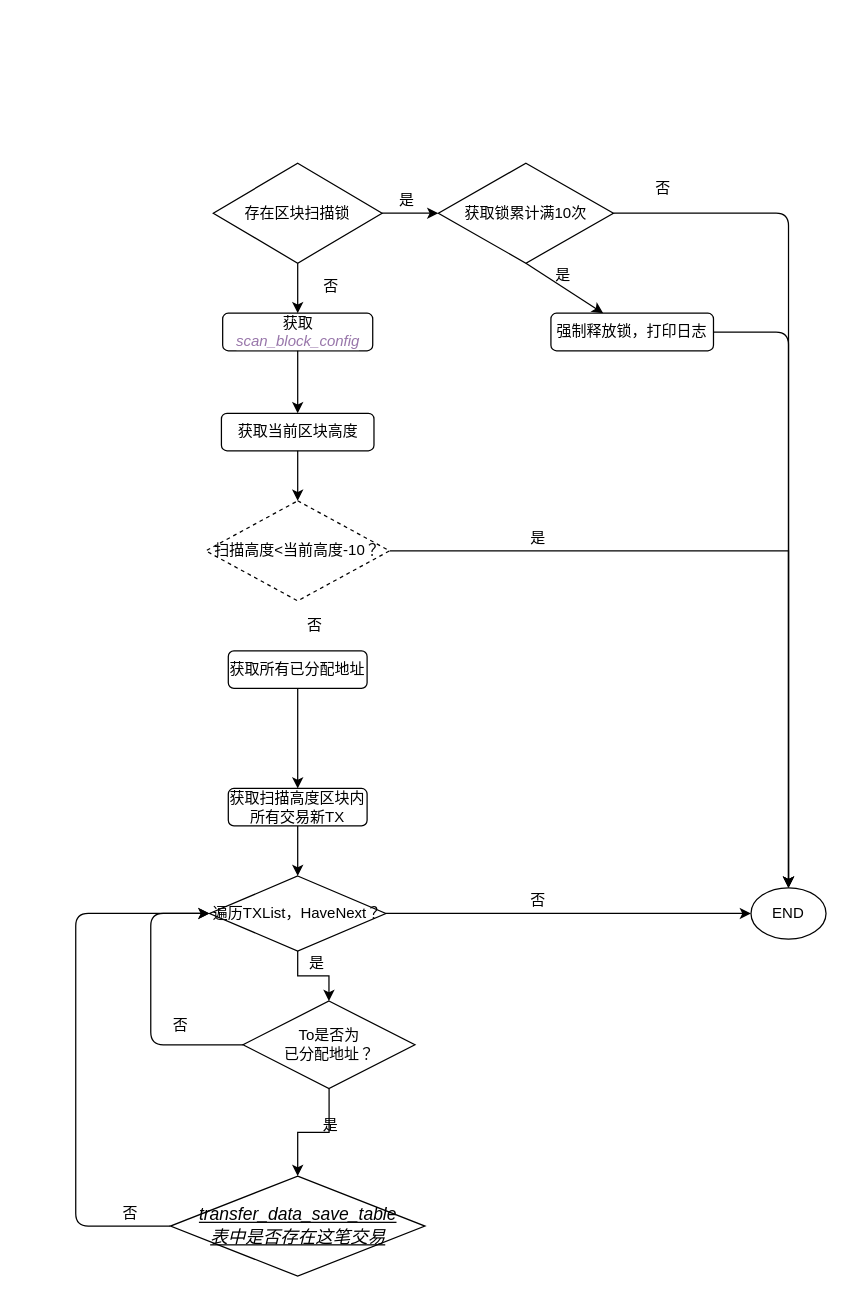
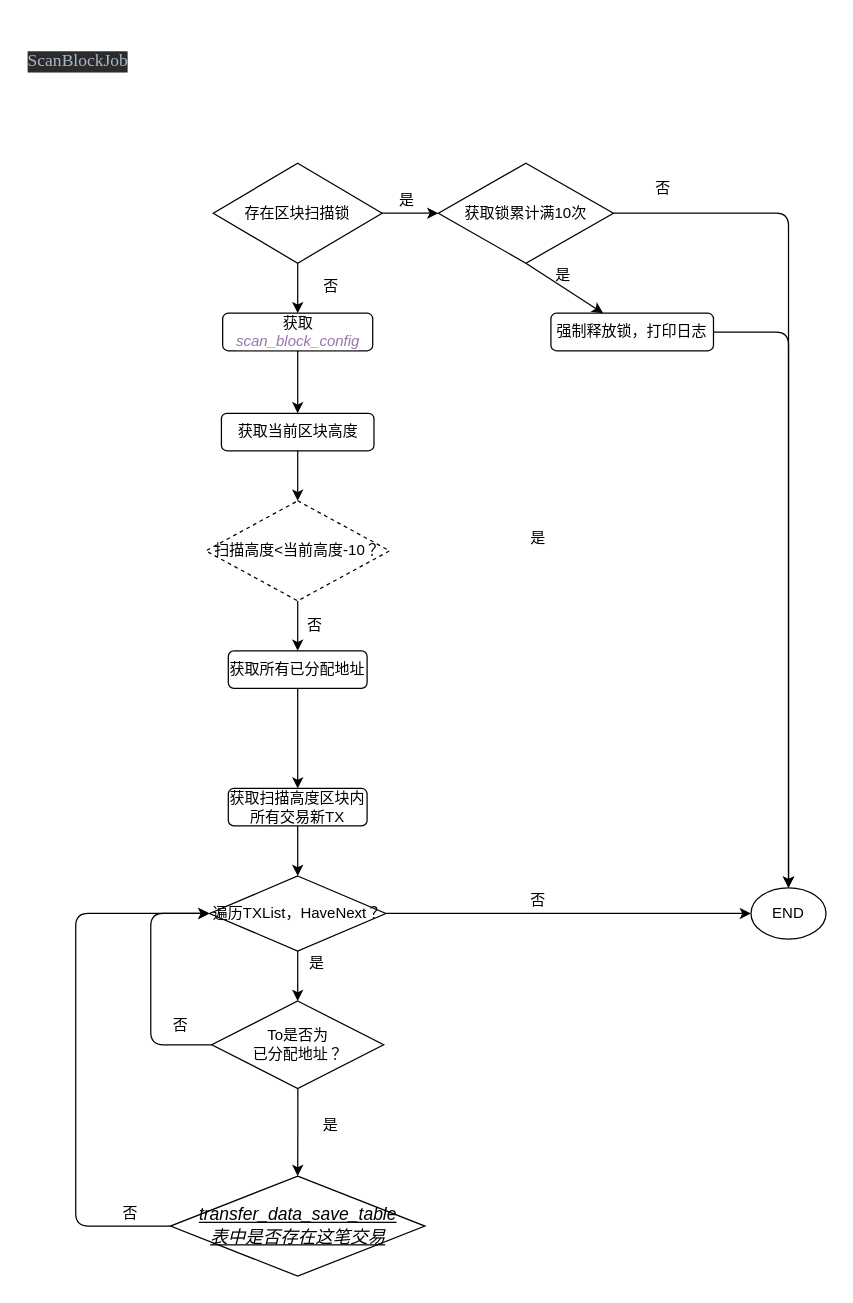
none -> (101, 63)
(588, 551) -> (298, 622)
(329, 1044) -> (298, 1044)
